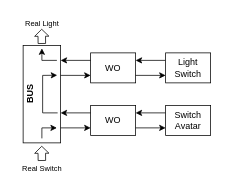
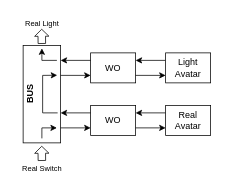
(188, 68) -> (188, 68)
(188, 120) -> (188, 120)
